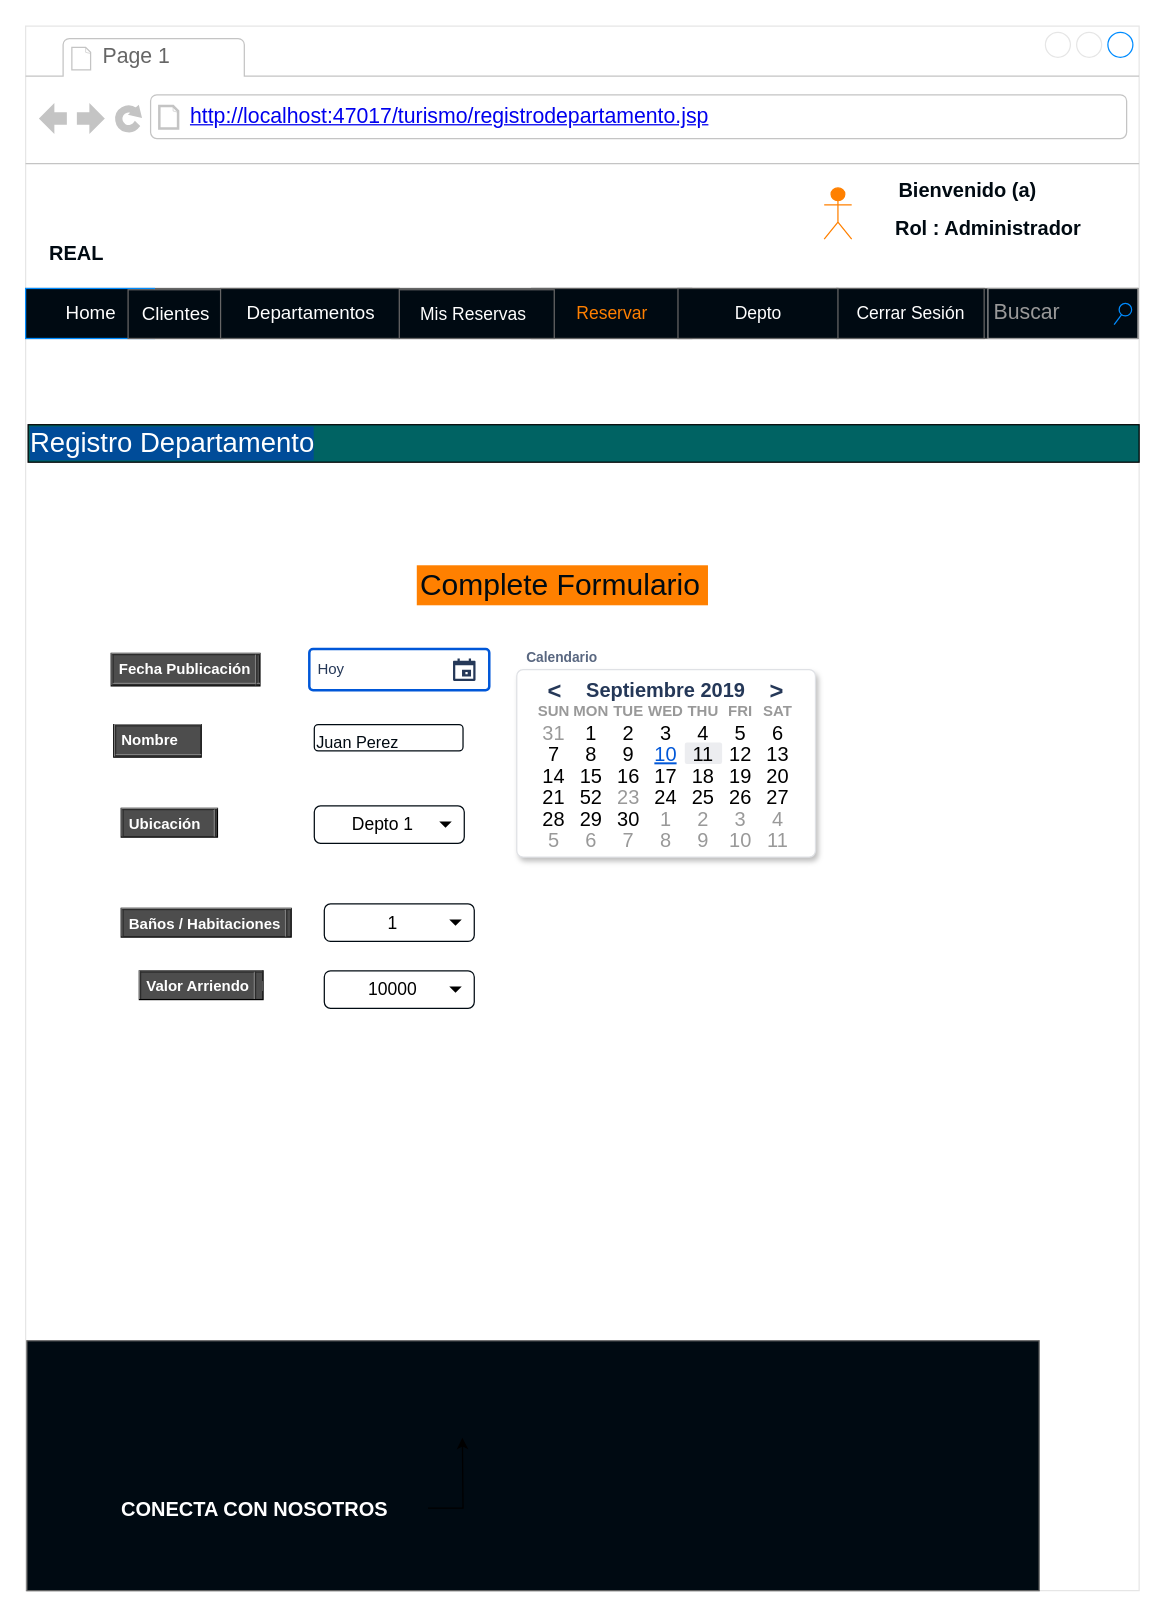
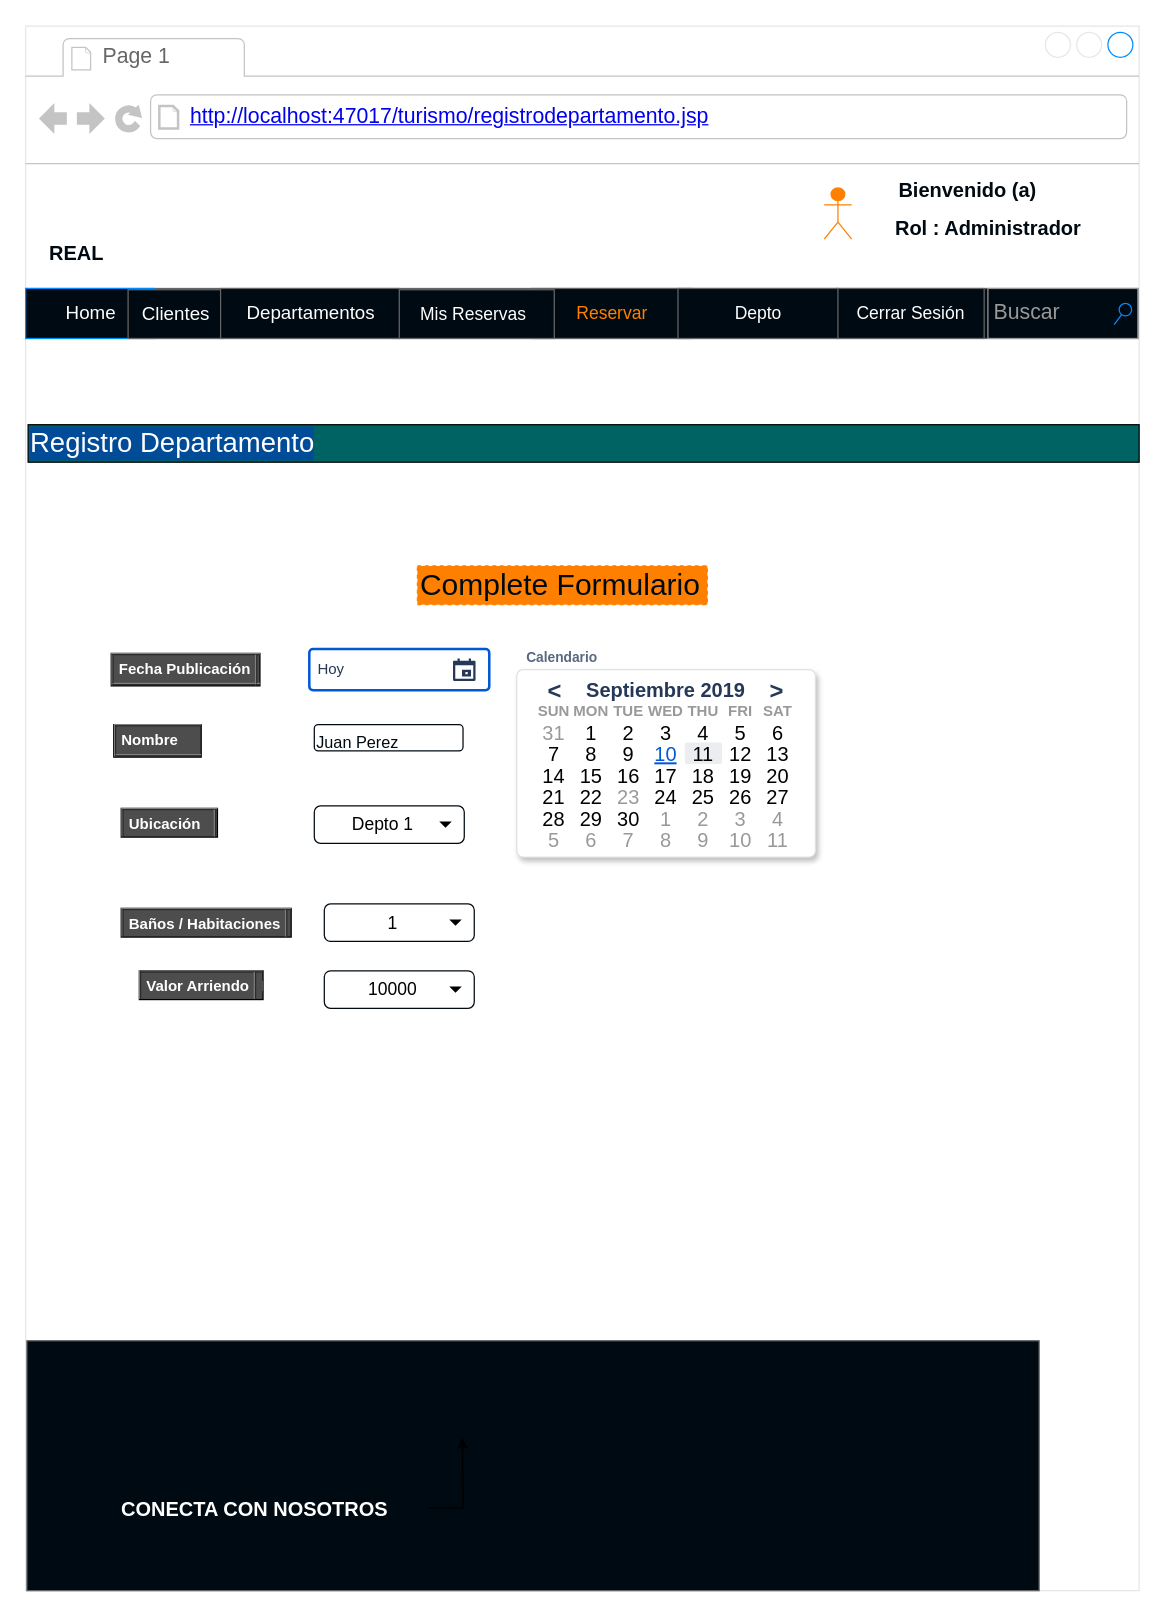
(563, 585) -> (563, 585)
(591, 797) -> (591, 797)
